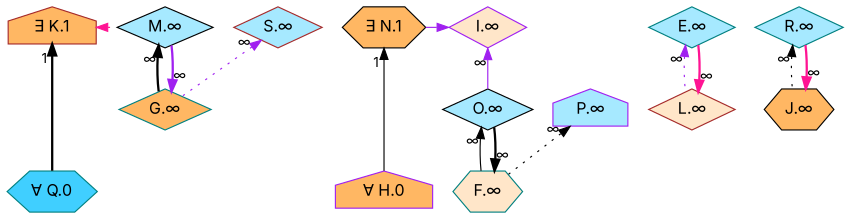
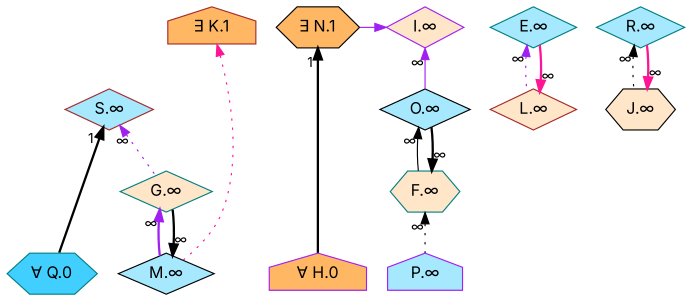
(165, 109) -> (166, 192)
(799, 109) -> (641, 109)
(52, 113) -> (79, 195)
(384, 115) -> (318, 156)
(535, 154) -> (425, 238)
